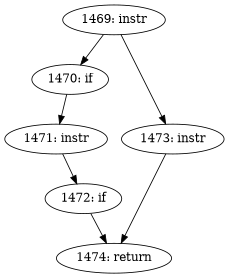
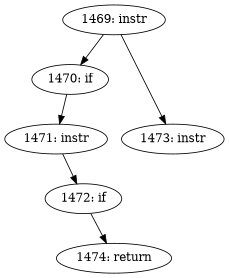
(145, 195) -> none
